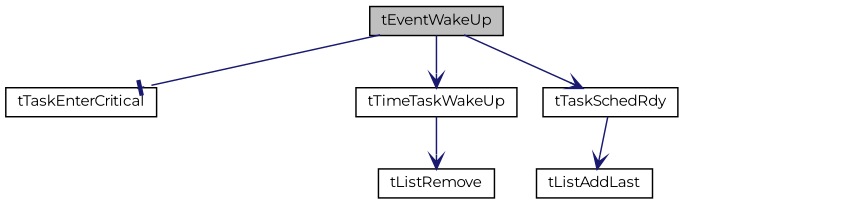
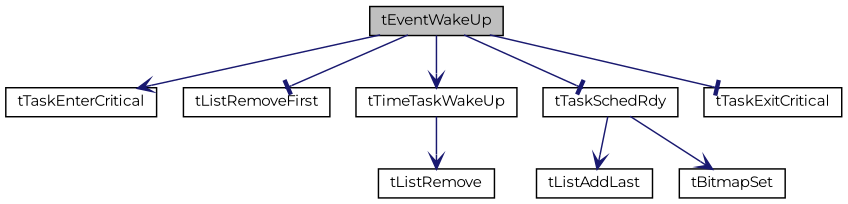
(266, 60) -> (266, 60)
(520, 60) -> (520, 60)
none -> (257, 102)
none -> (773, 102)
none -> (732, 183)
